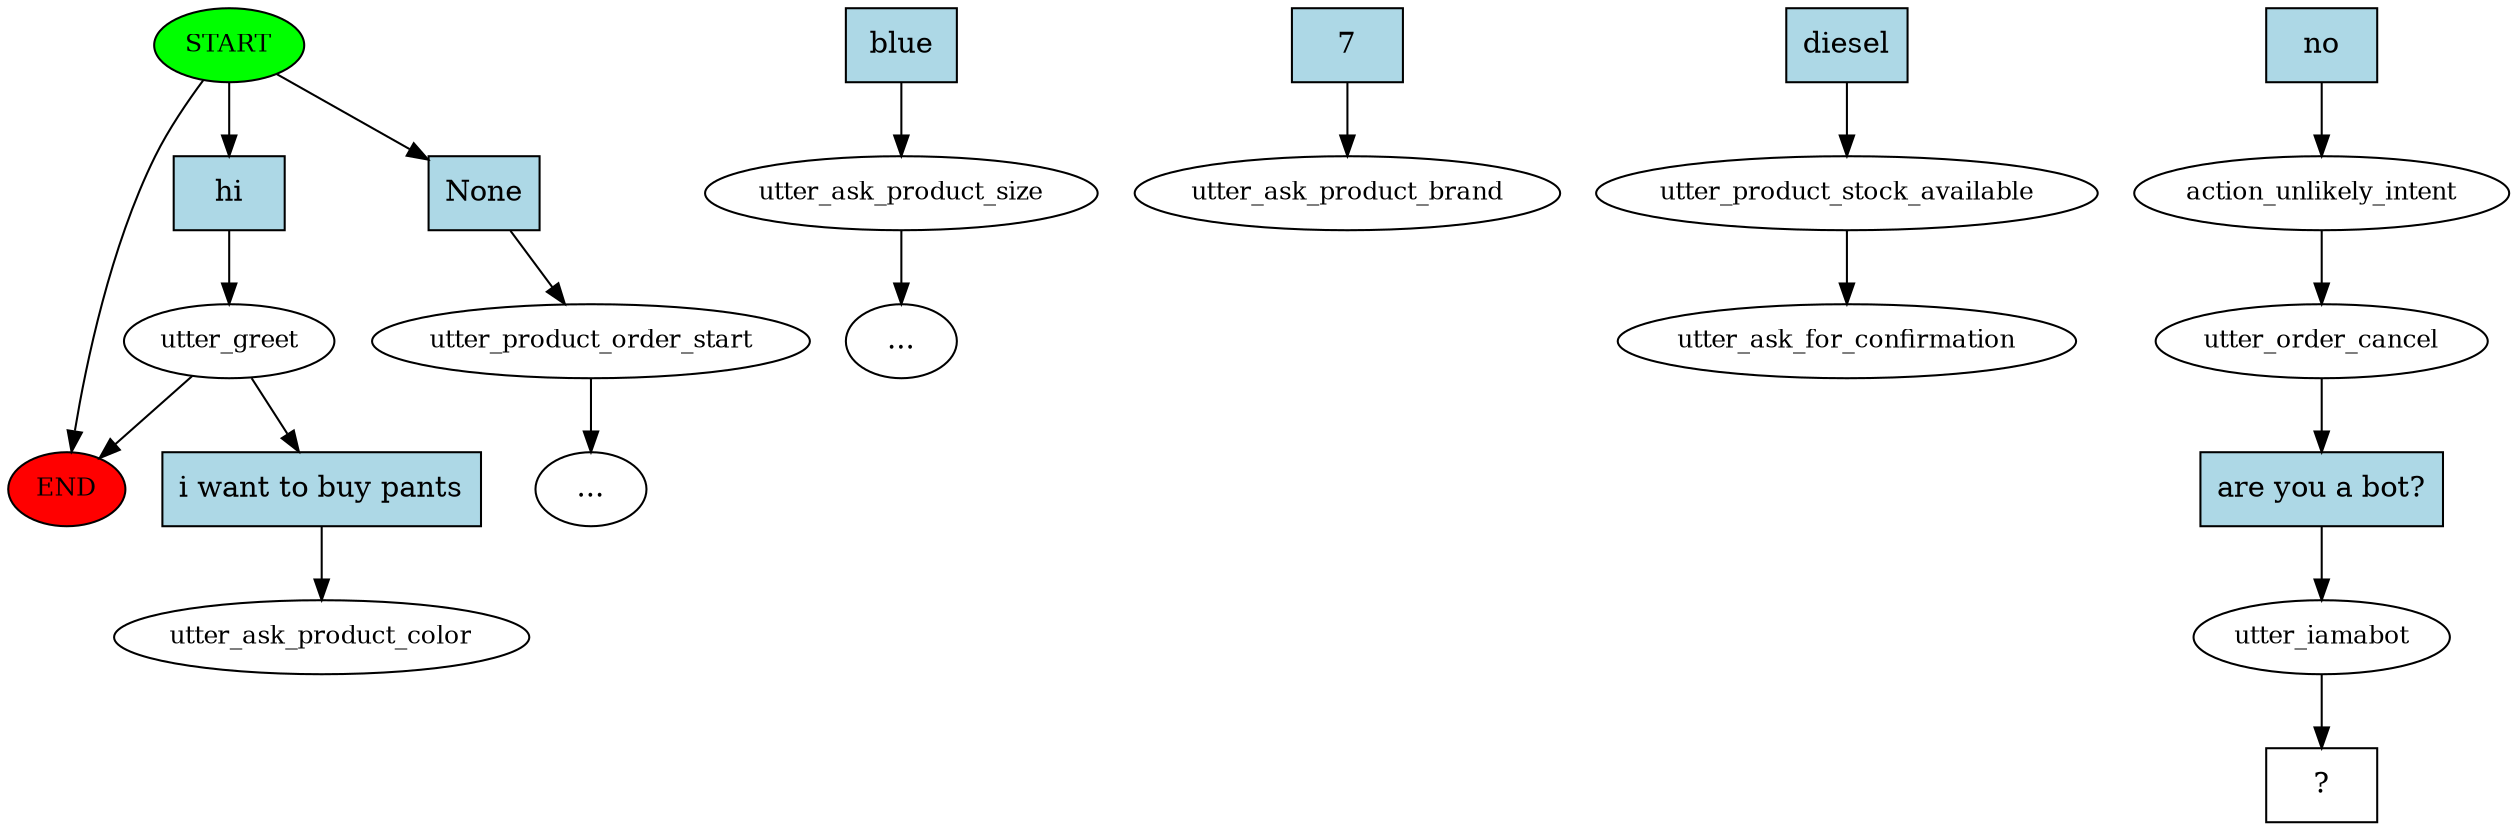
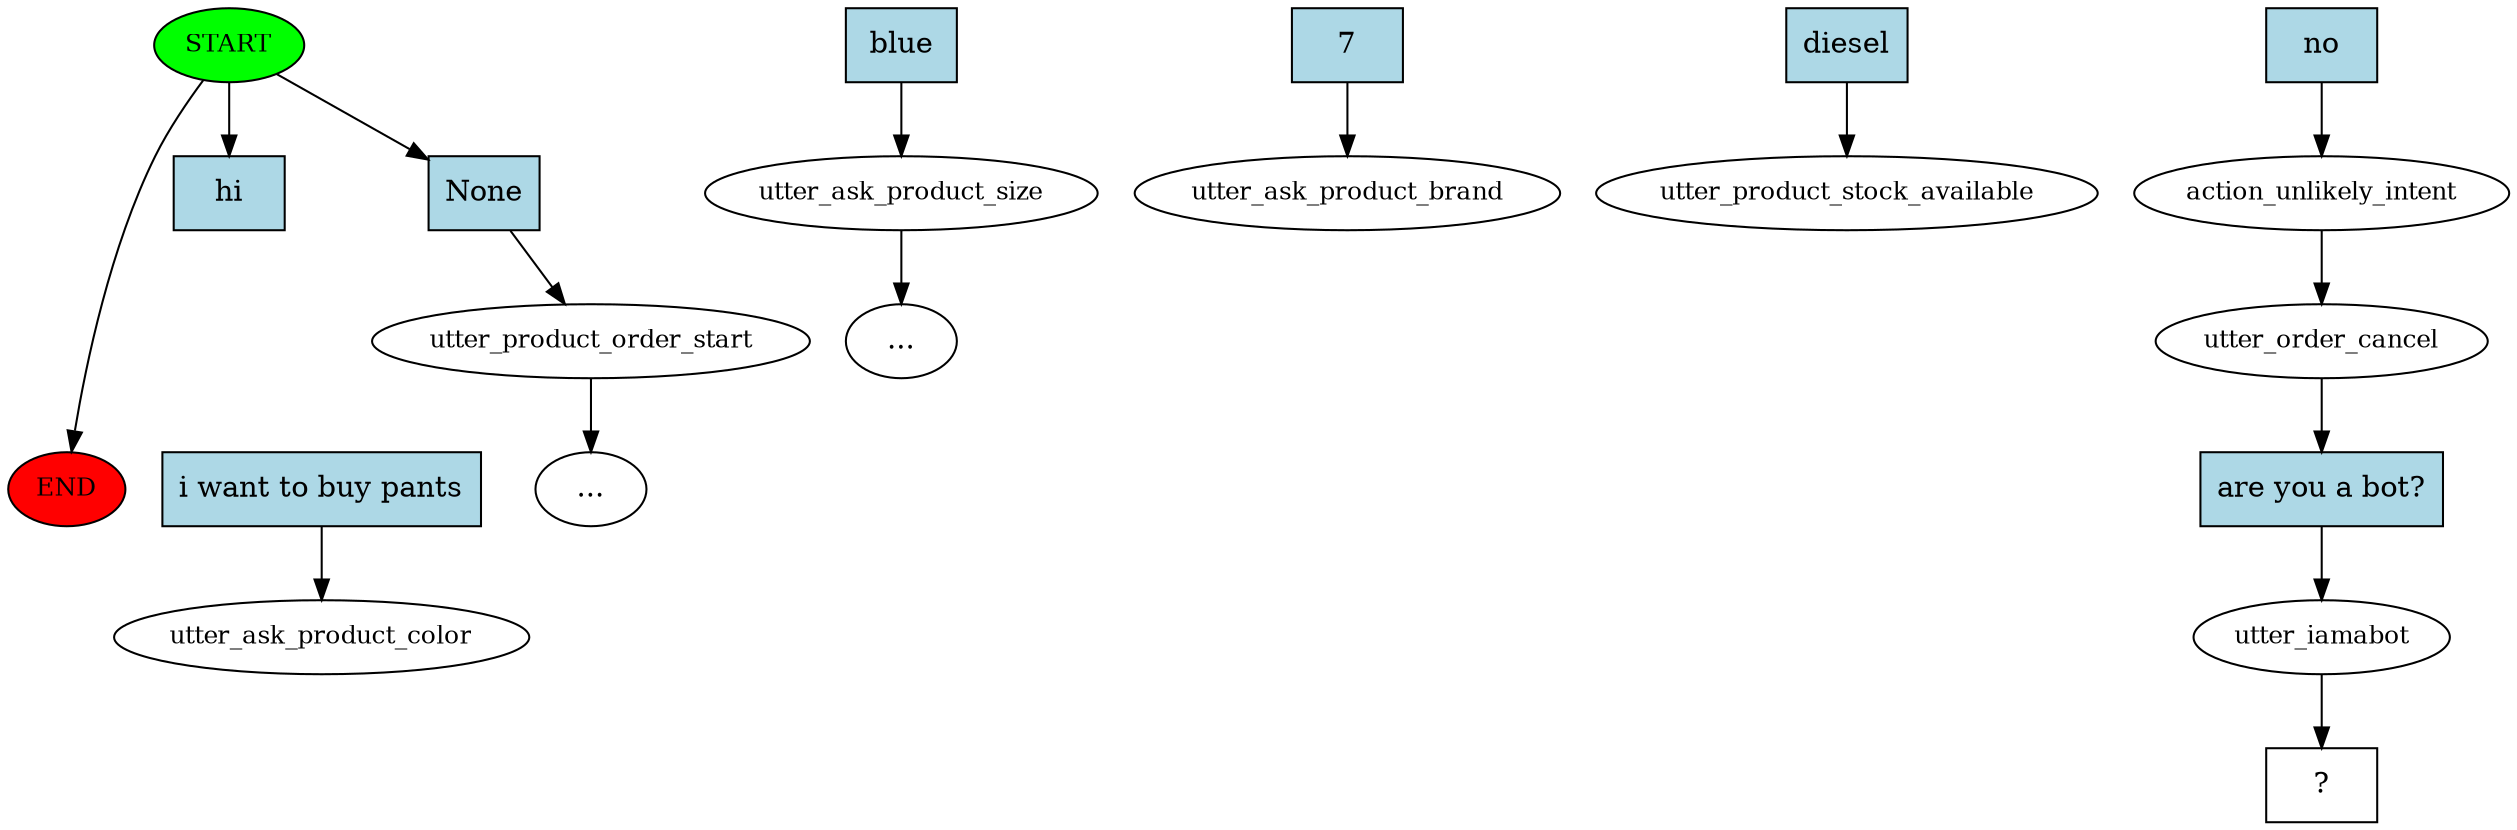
(229, 341) -> none
(1847, 341) -> none
